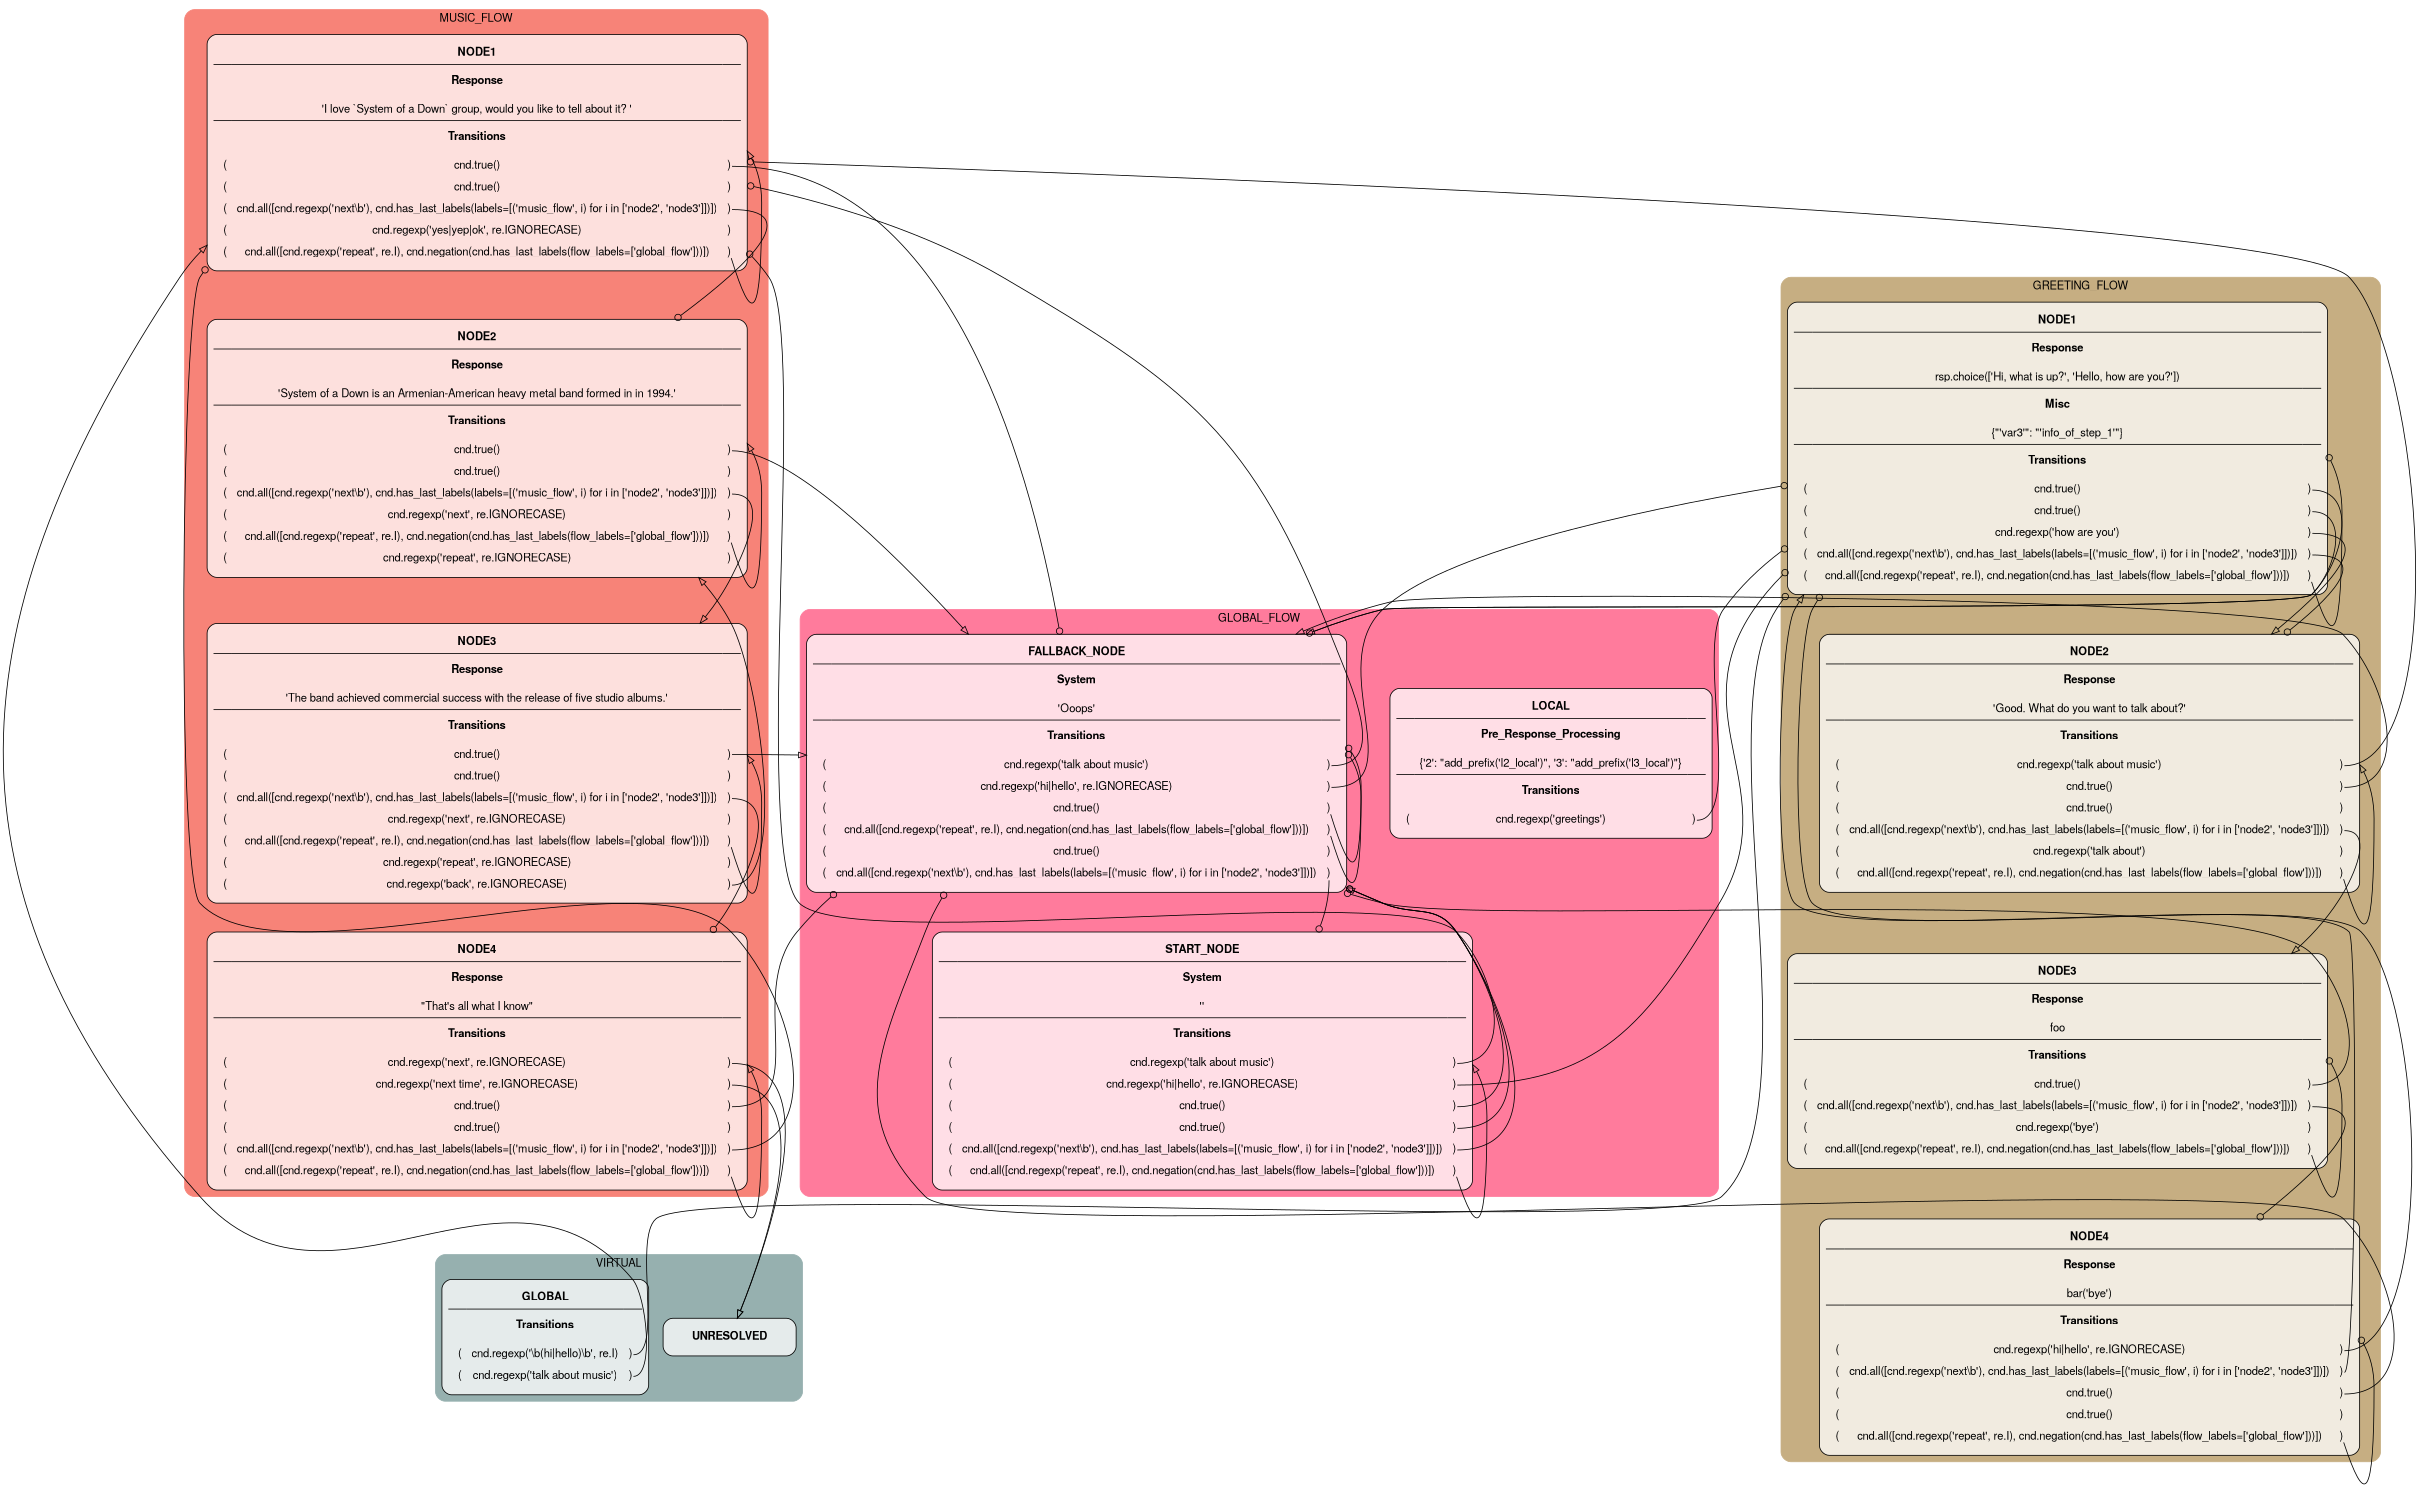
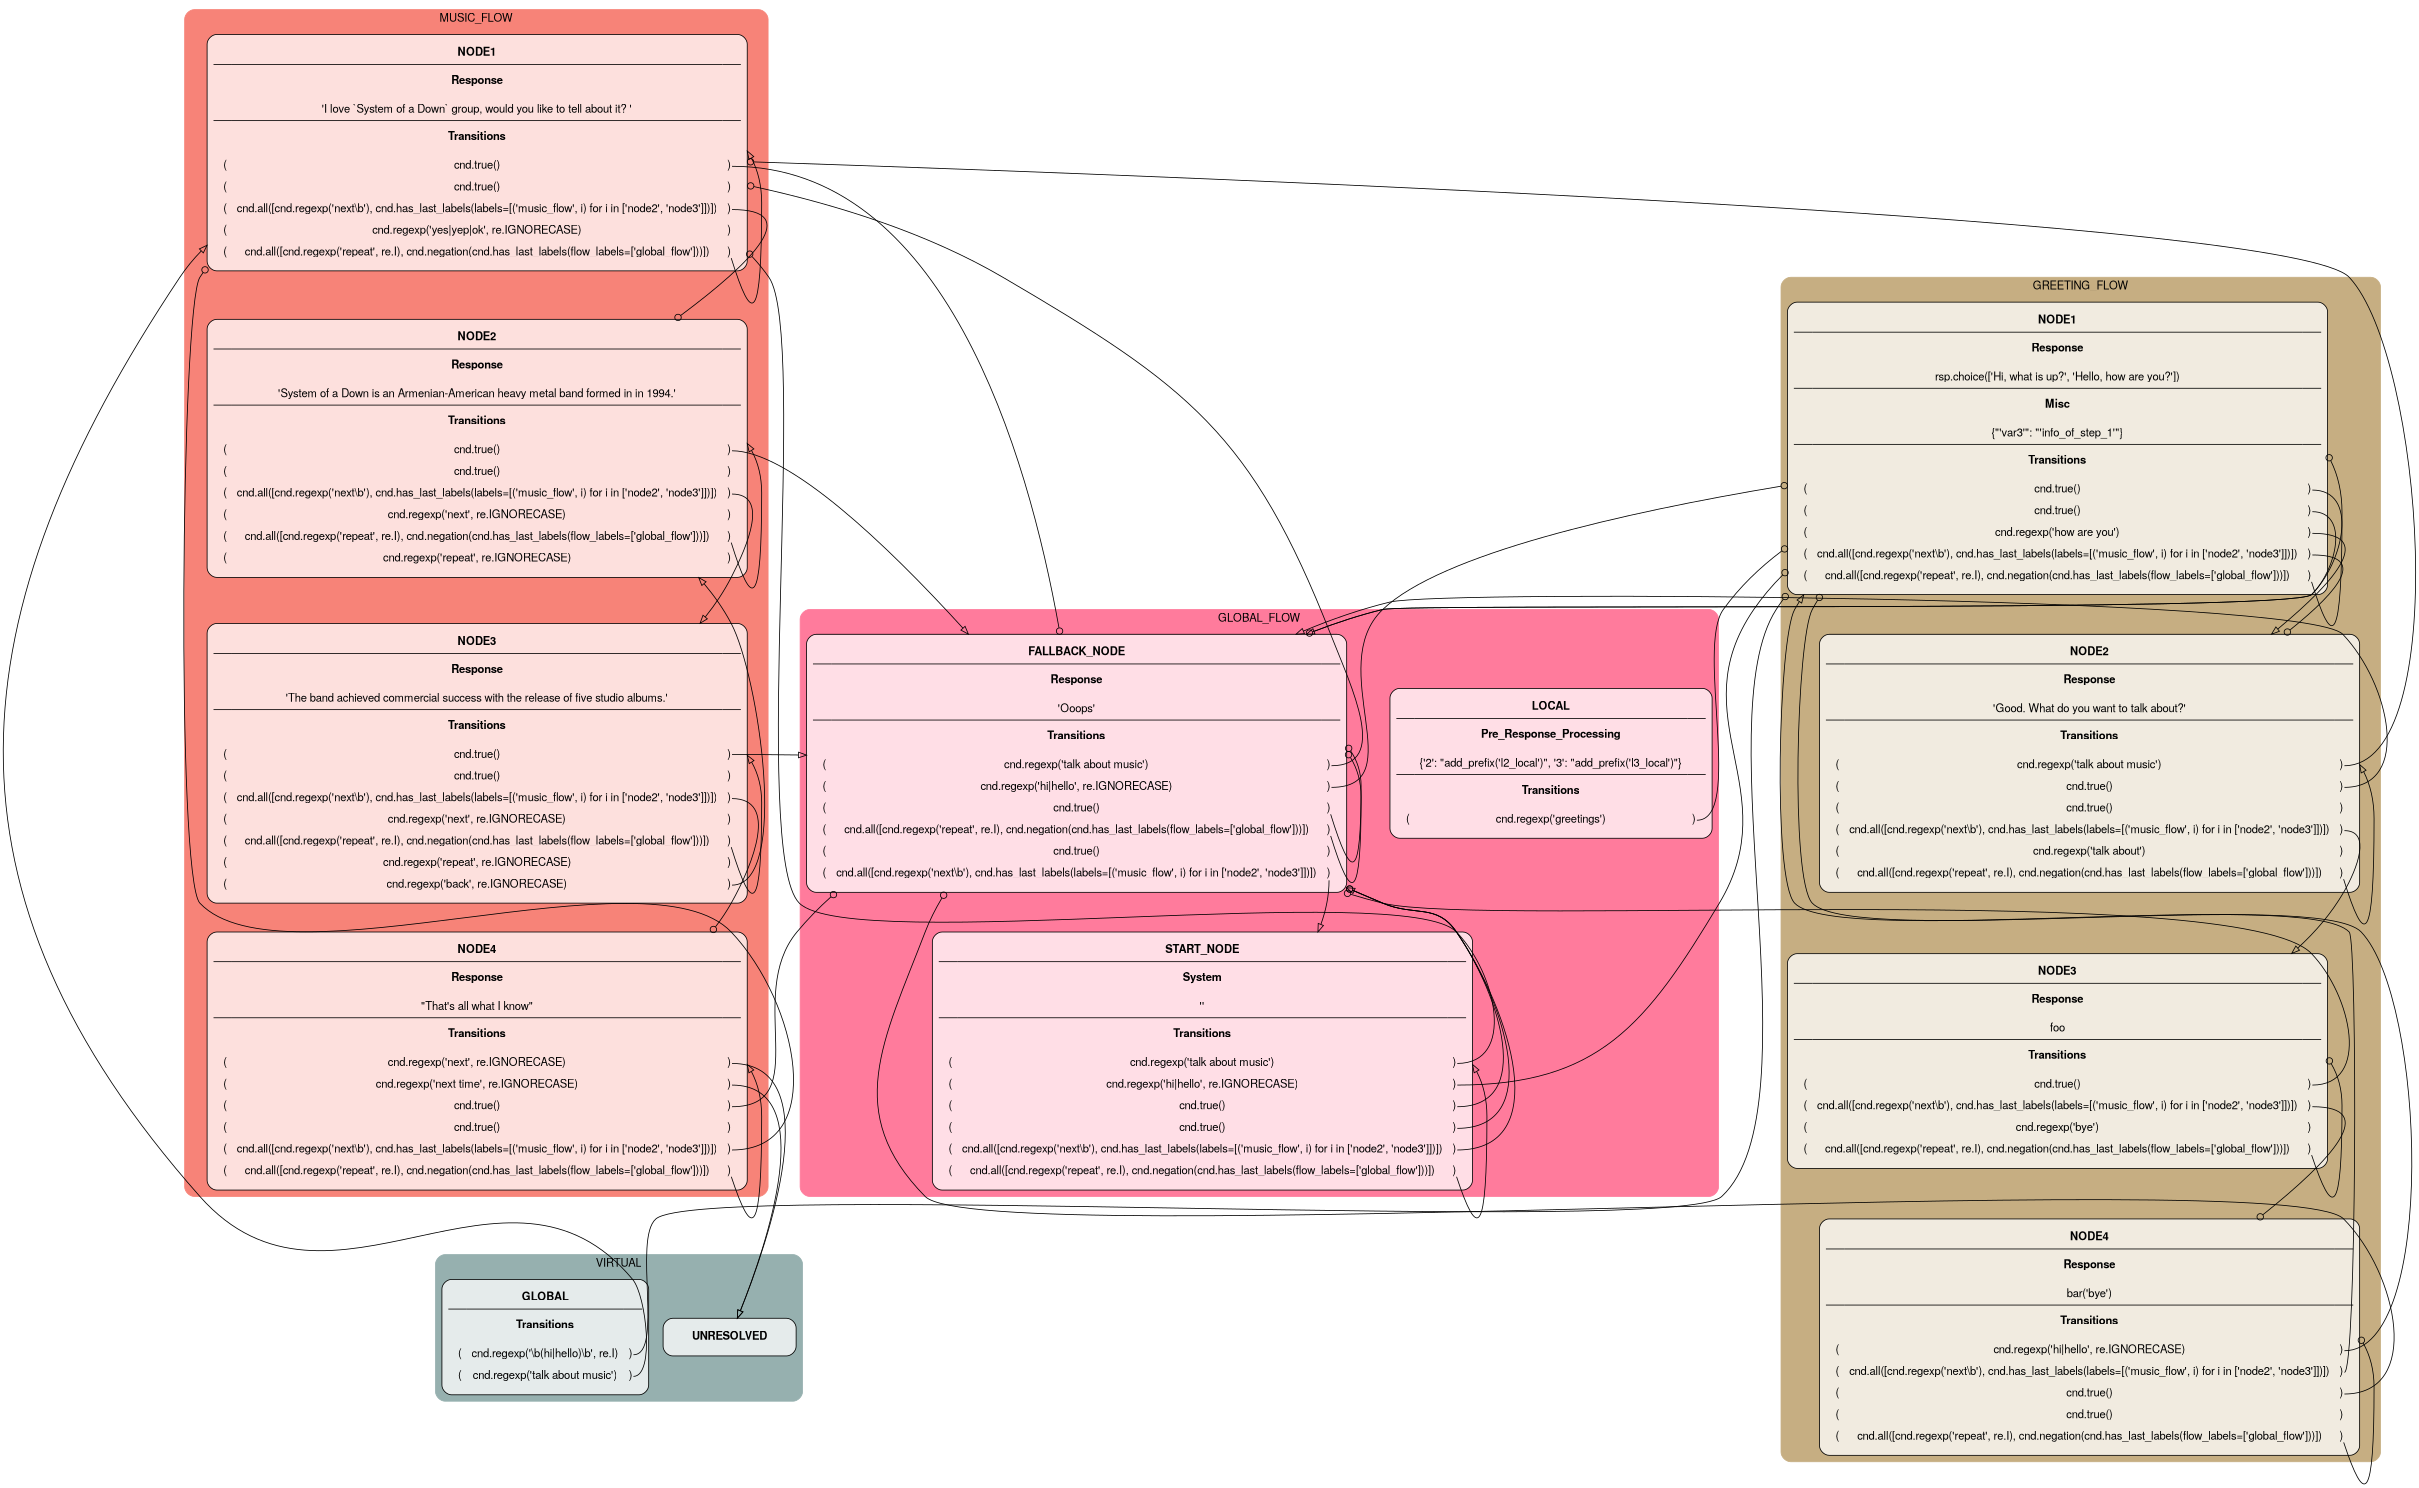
(1077, 680) -> (1077, 680)
(1327, 903) -> (1327, 903)
